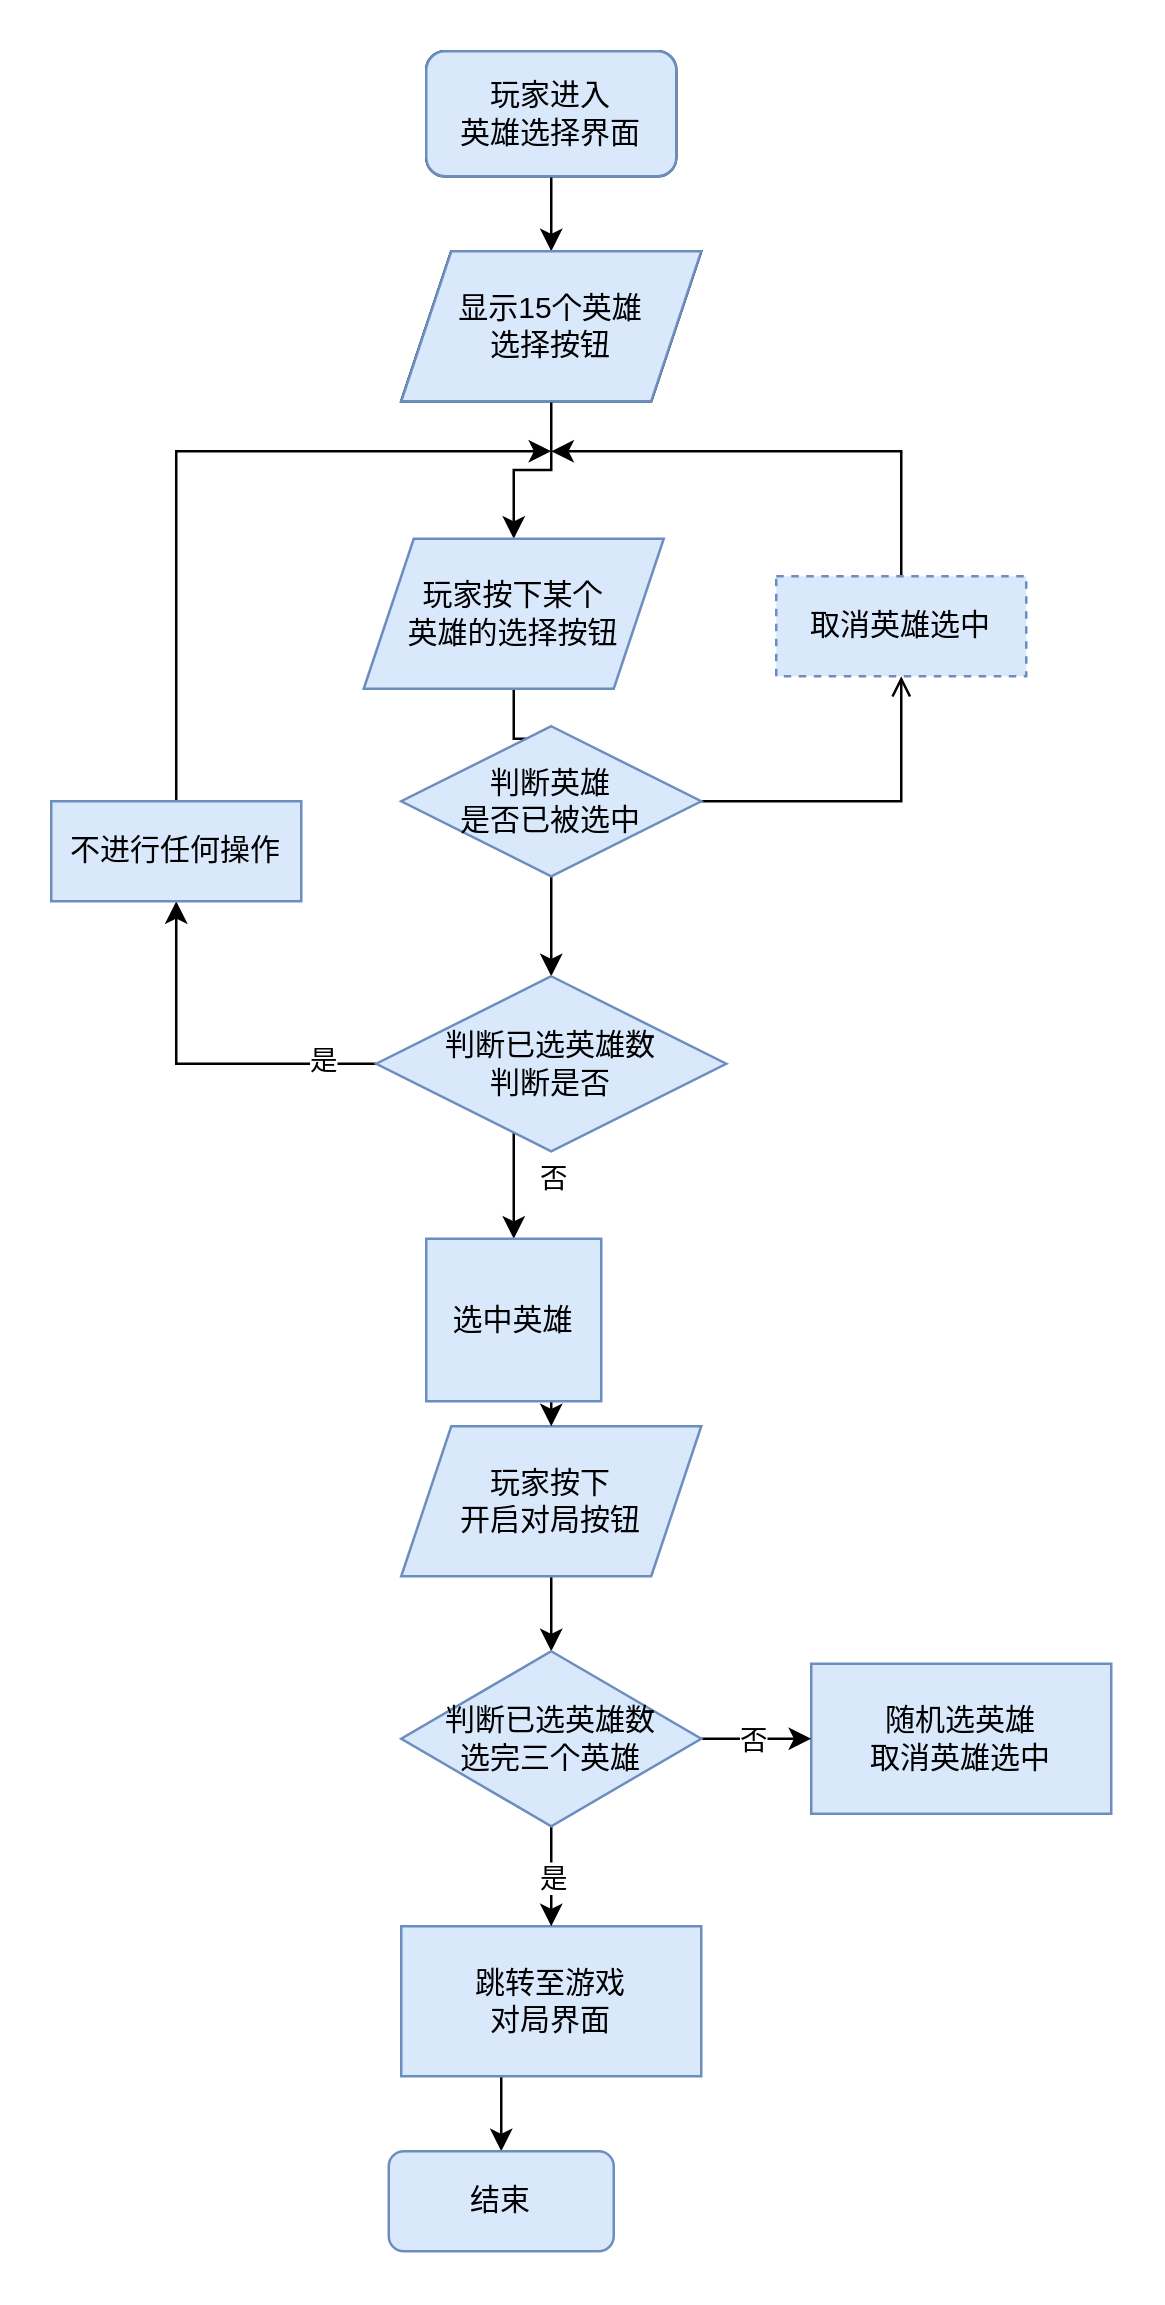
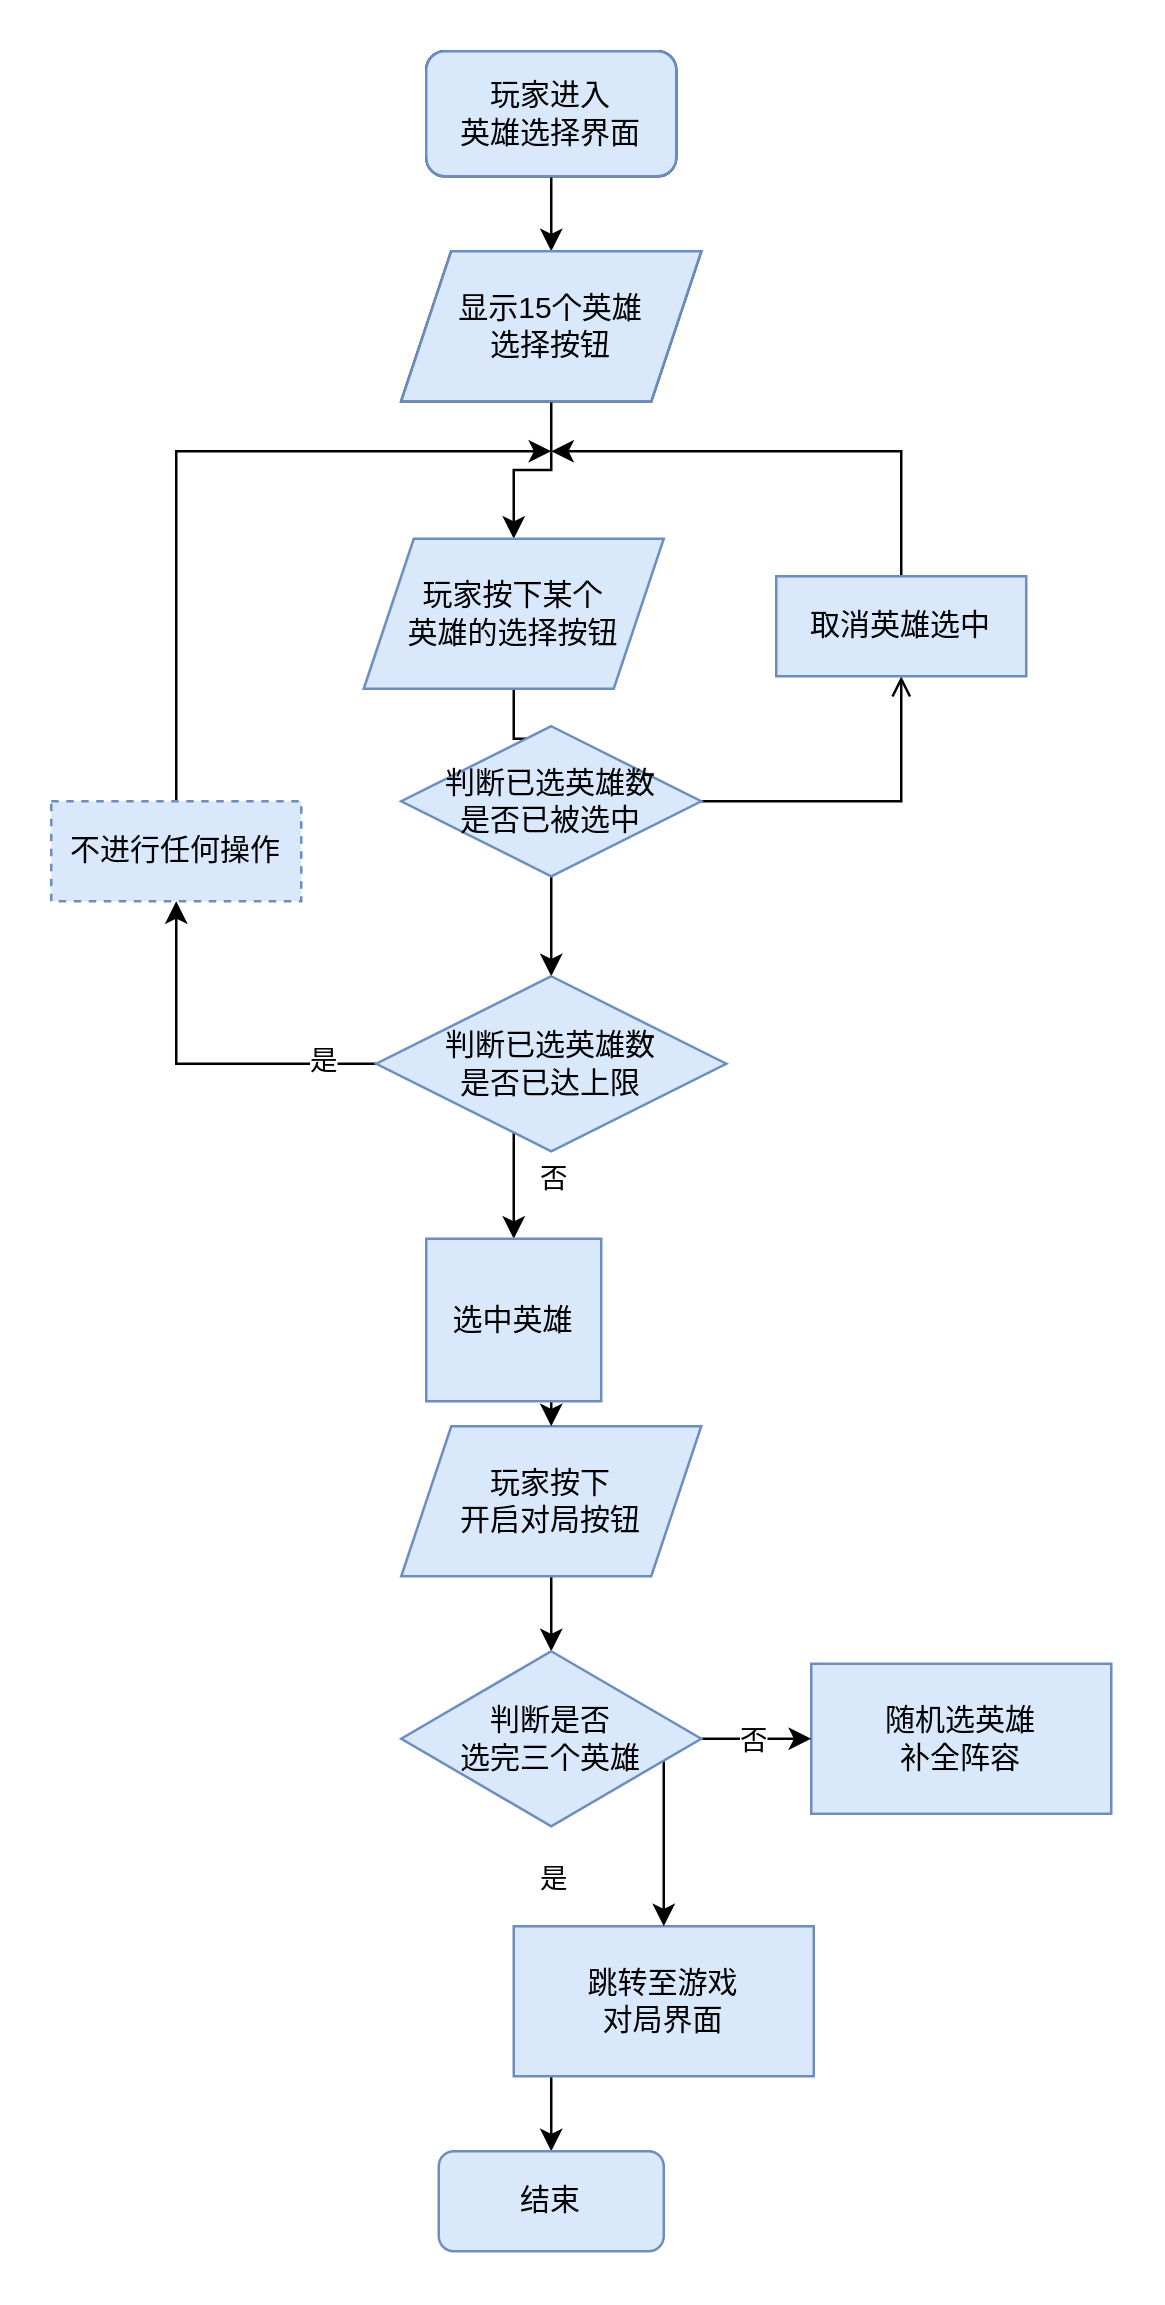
(901, 626) -> (901, 626)
(551, 801) -> (551, 801)
(176, 851) -> (176, 851)
(551, 1064) -> (551, 1064)
(551, 1739) -> (551, 1739)
(961, 1739) -> (961, 1739)
(551, 2001) -> (664, 2001)
(501, 2201) -> (551, 2201)
